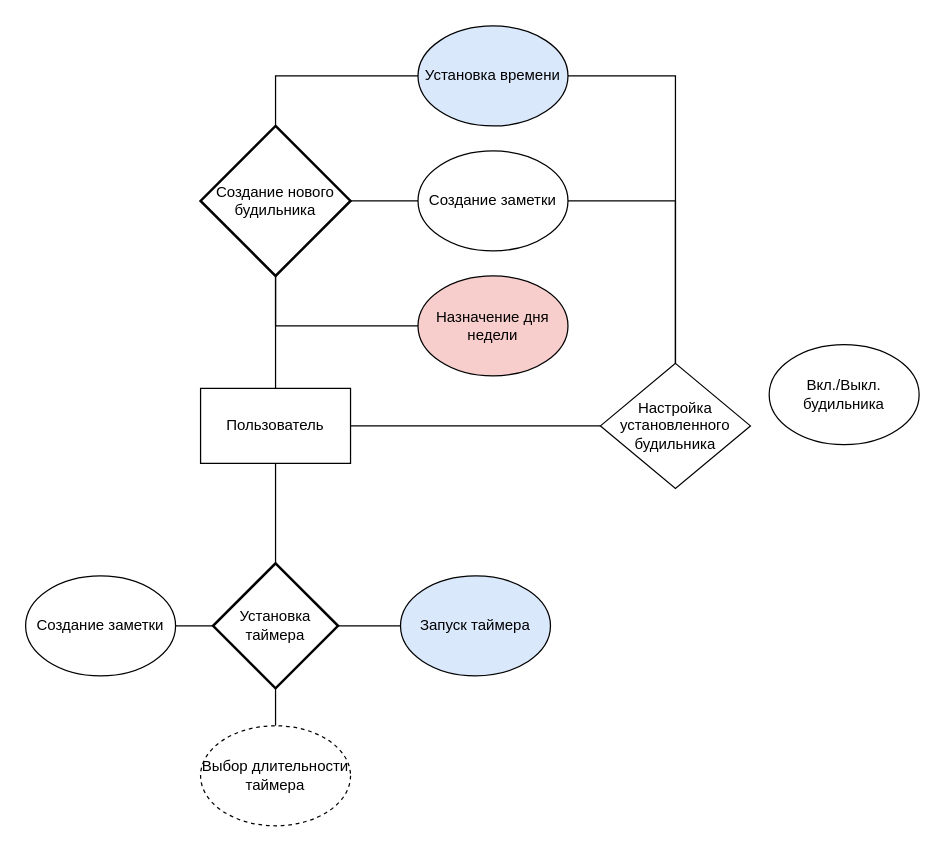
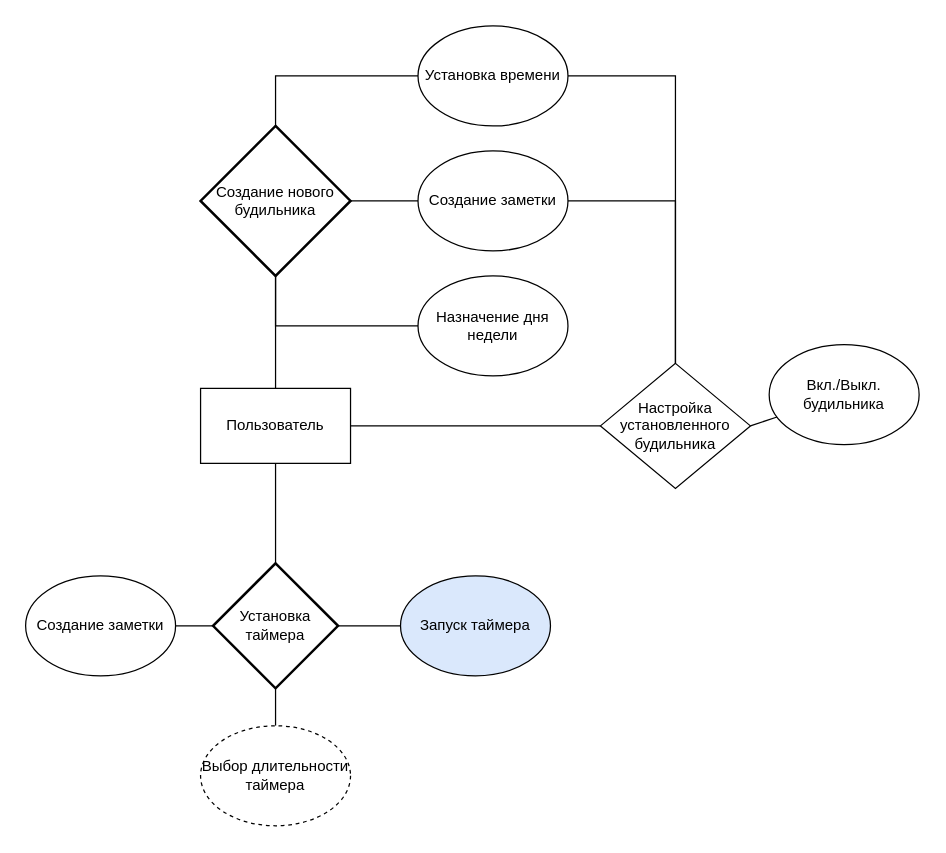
(493, 76) -> (493, 76)
(493, 326) -> (493, 326)
none -> (764, 421)
